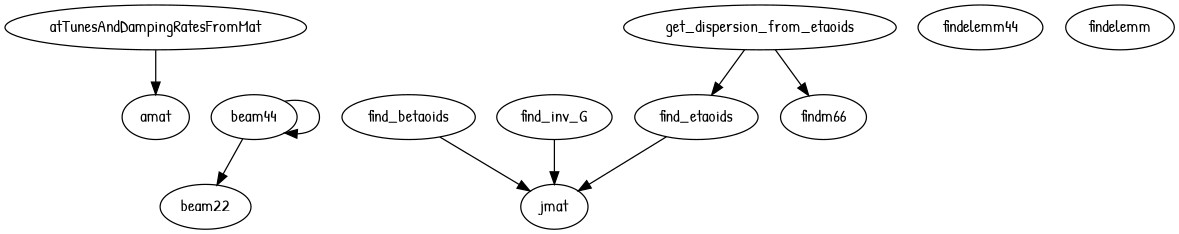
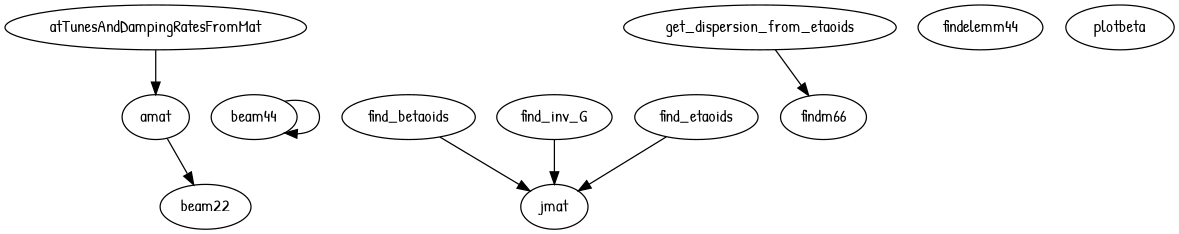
(1120, 27) -> (1120, 27)
(732, 67) -> none
(233, 156) -> (177, 156)
